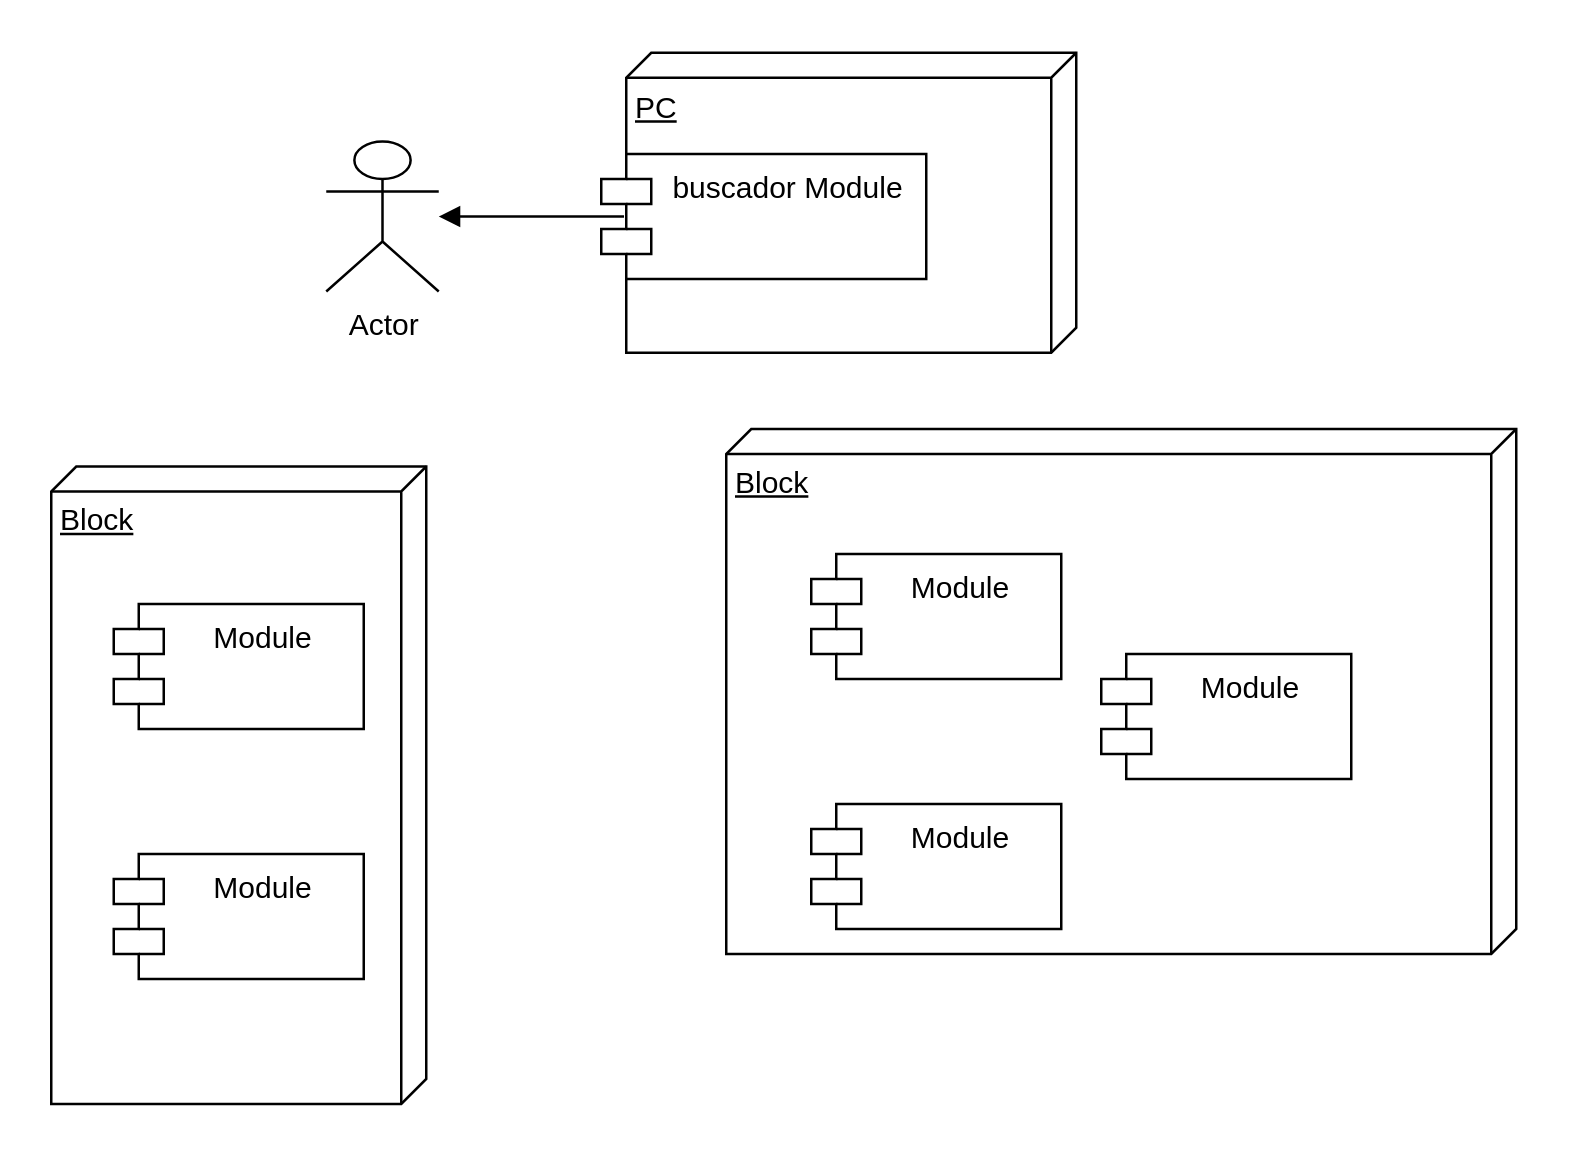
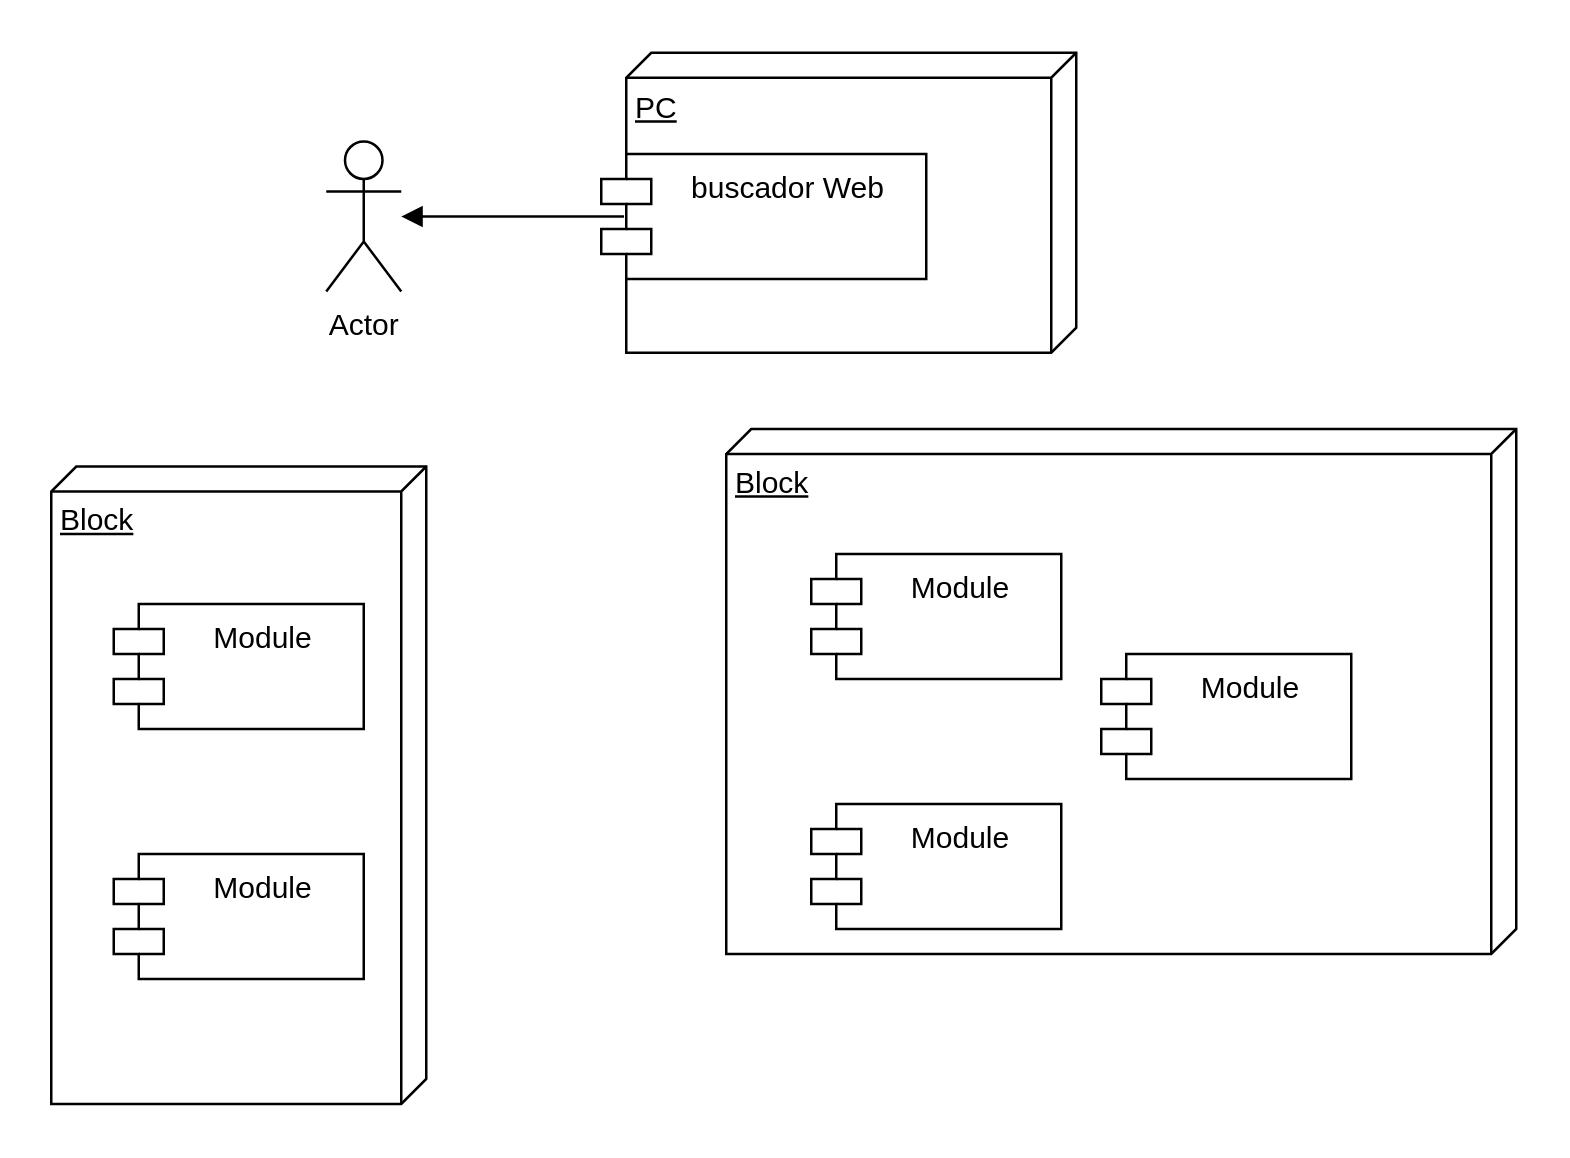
(788, 188) -> (788, 188)
(383, 216) -> (364, 216)
